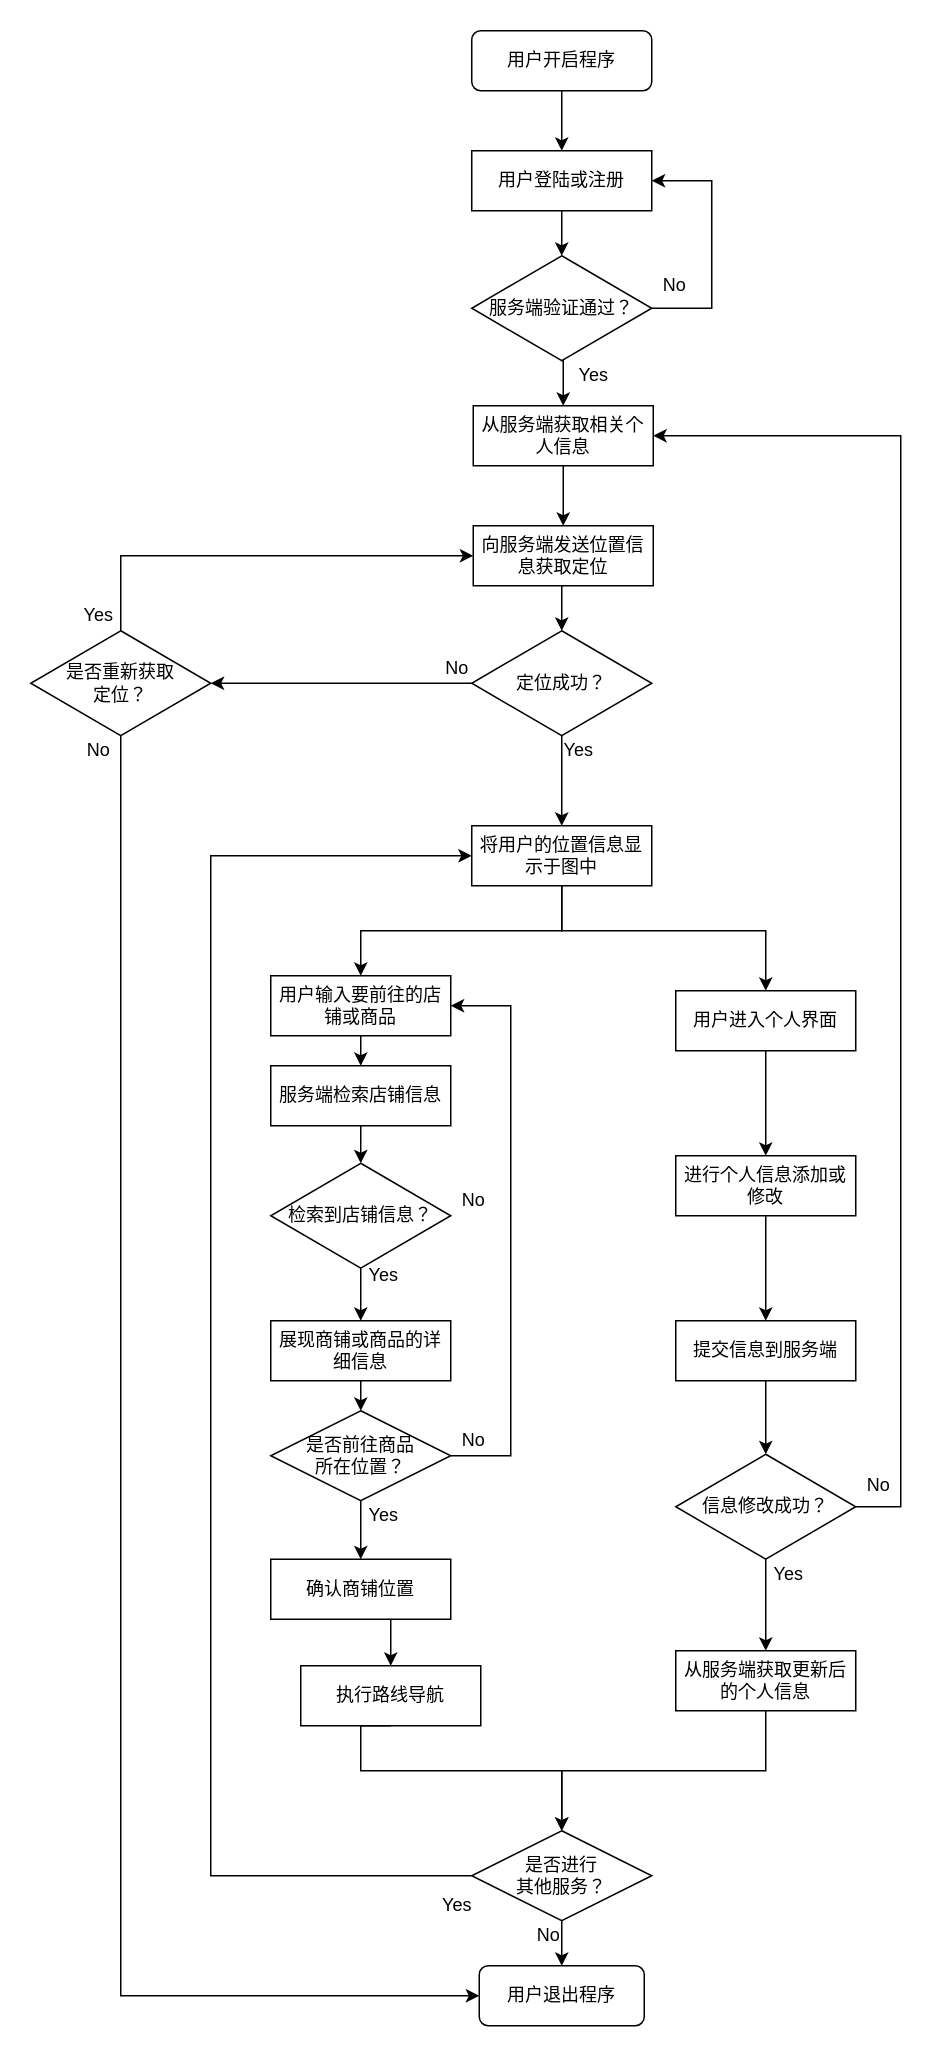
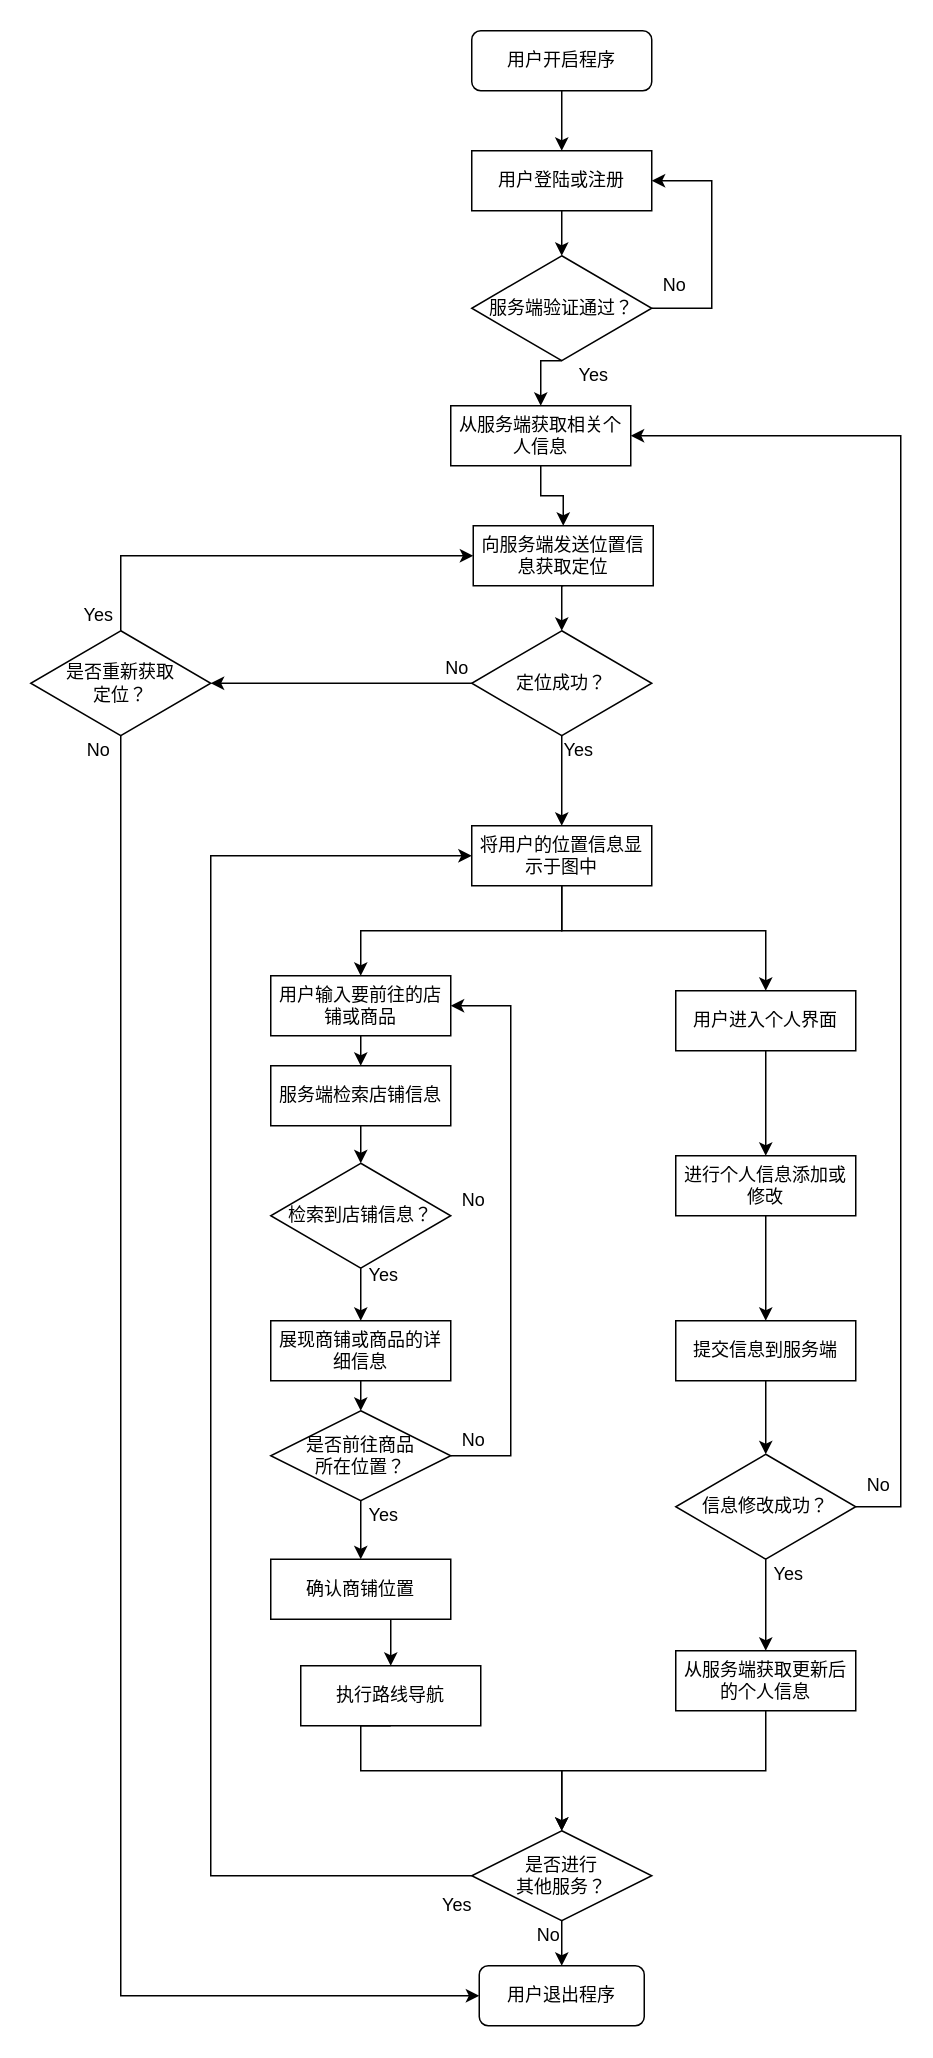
(563, 436) -> (541, 436)
